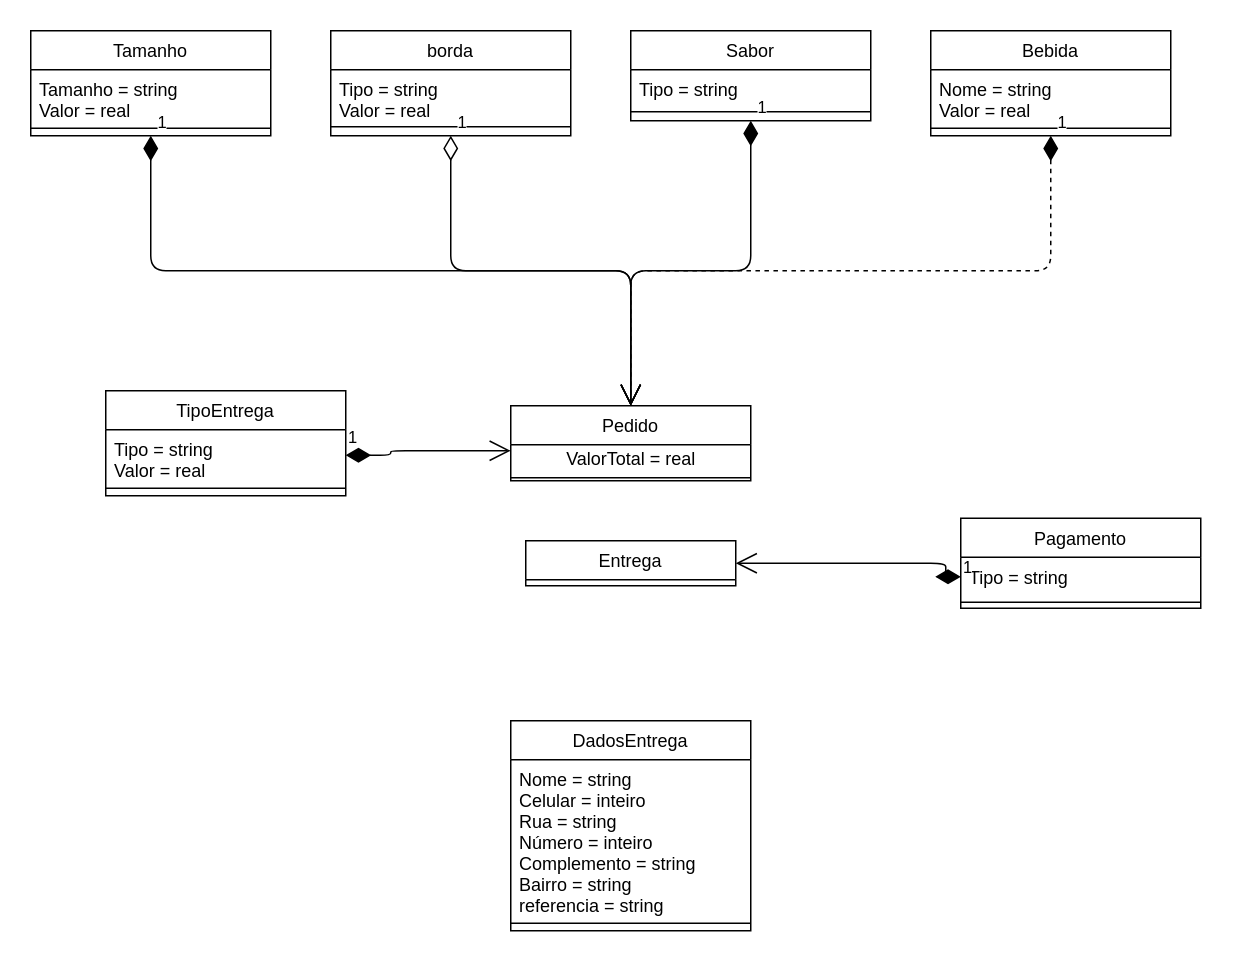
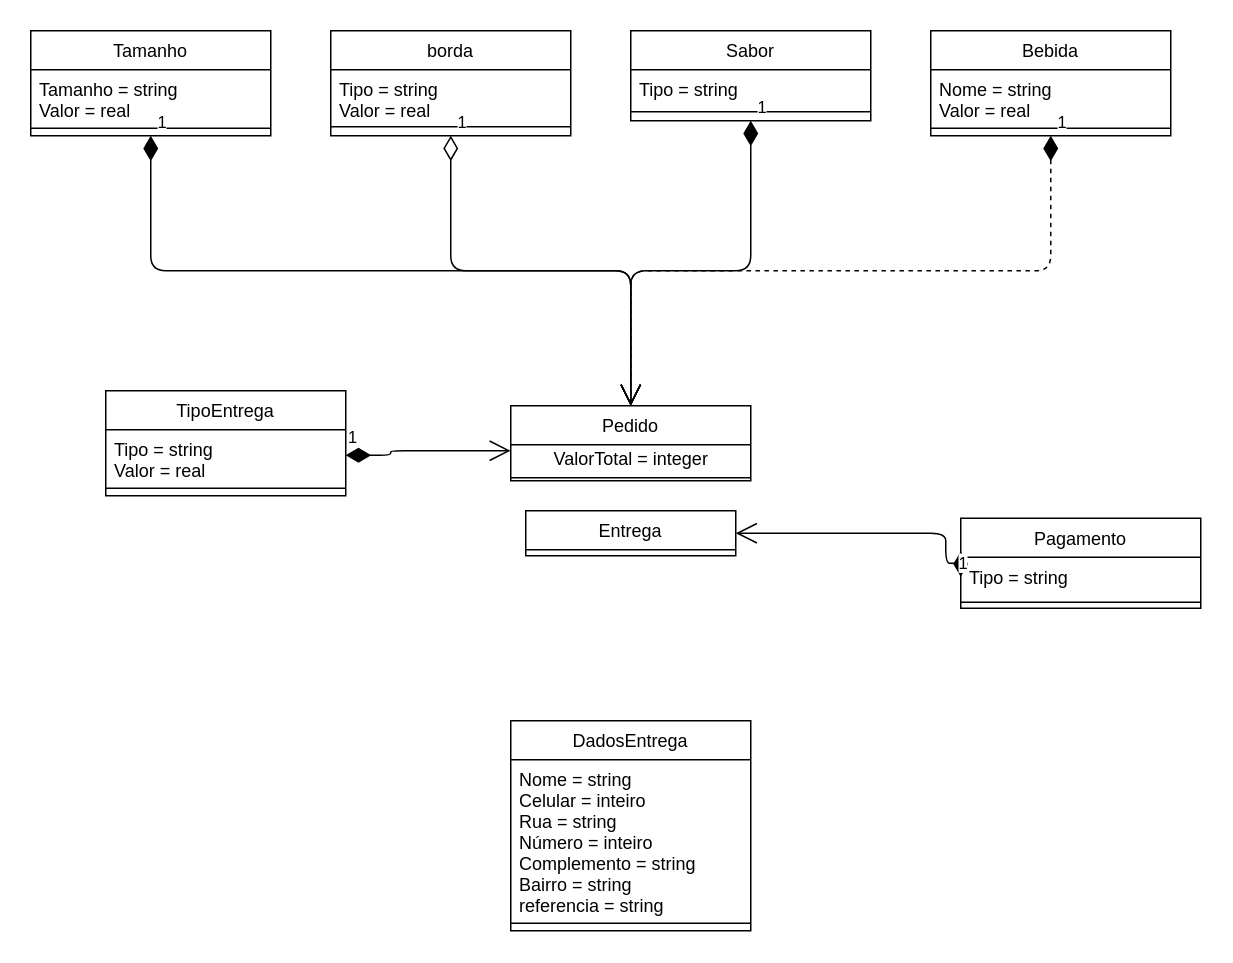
(632, 460) -> (632, 460)
(631, 563) -> (631, 533)
